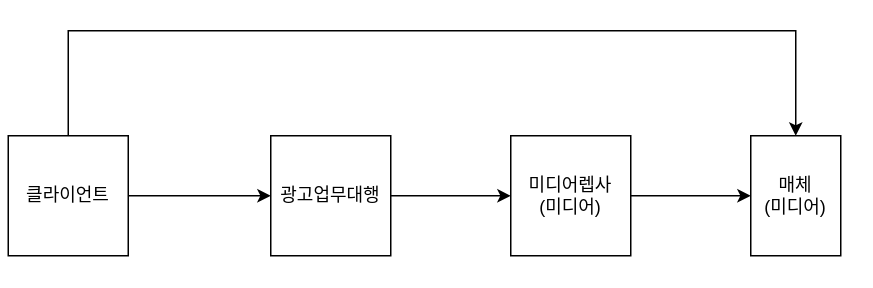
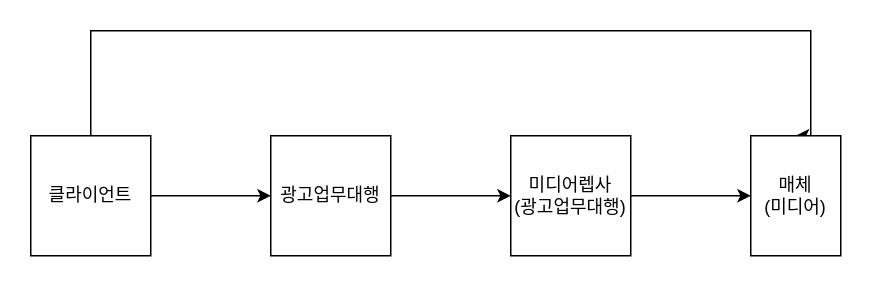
(68, 196) -> (91, 196)
(571, 196) -> (571, 196)
